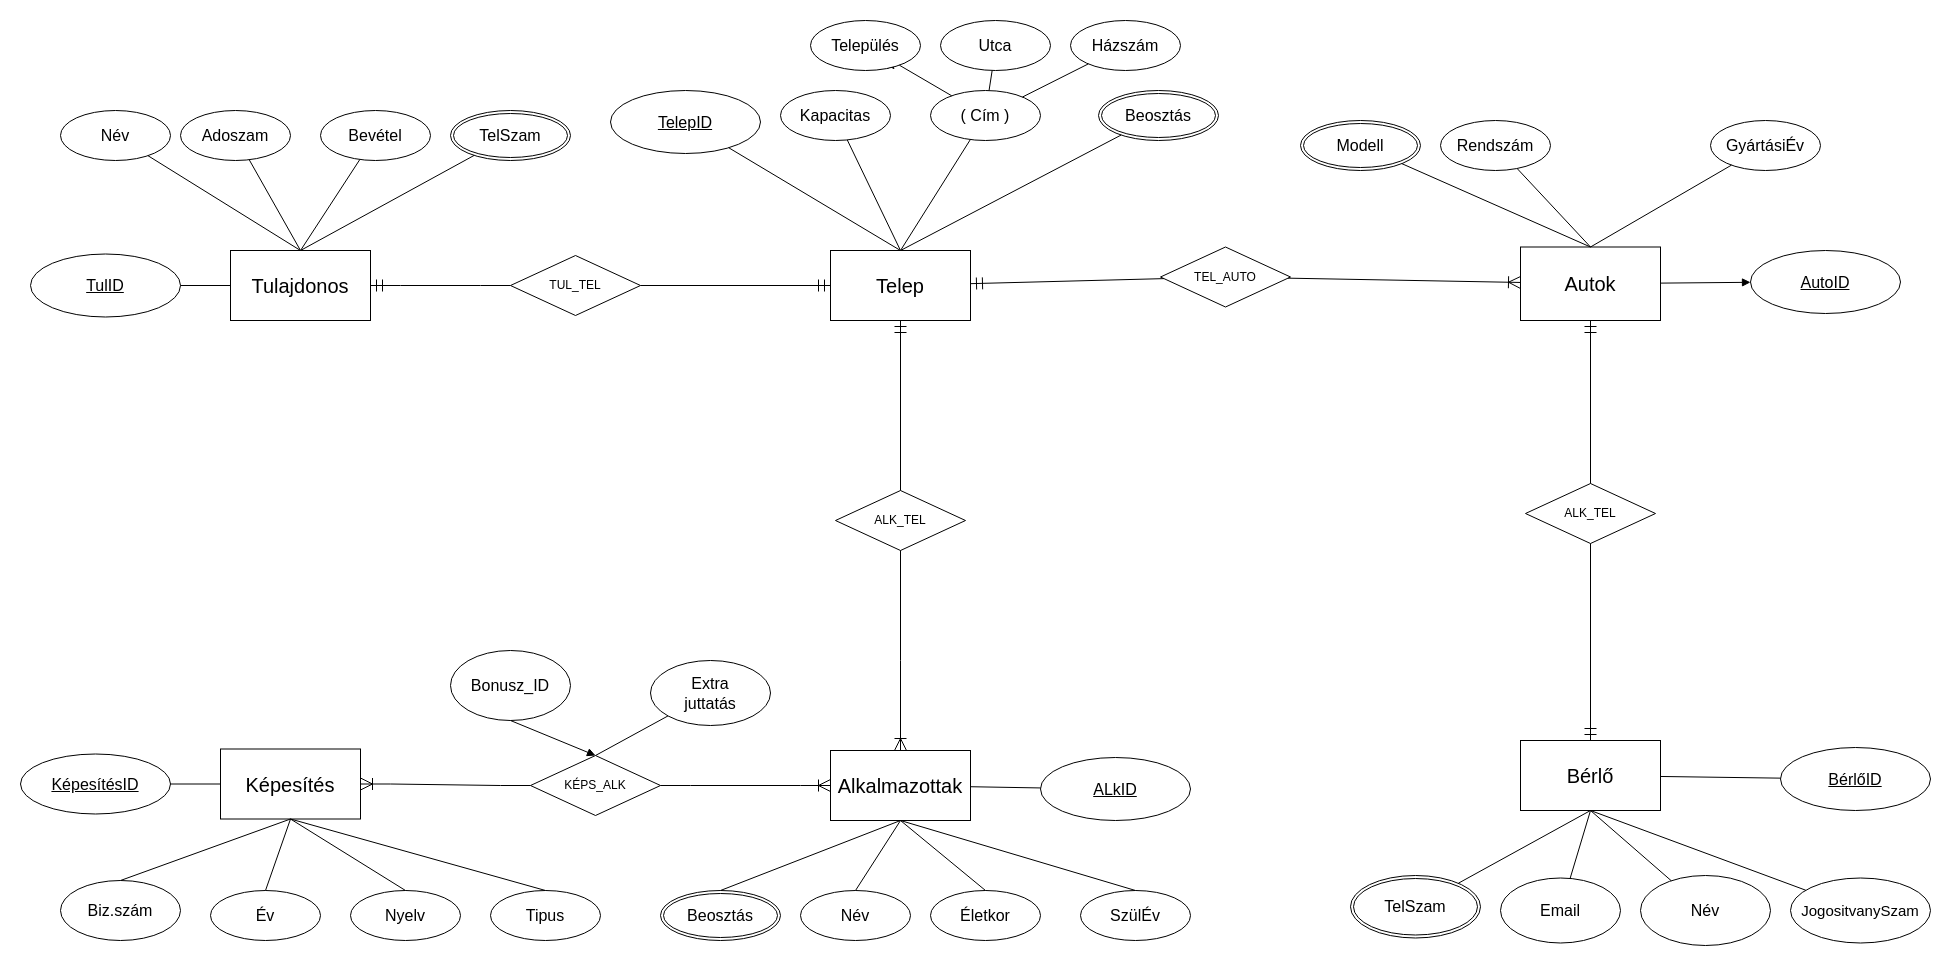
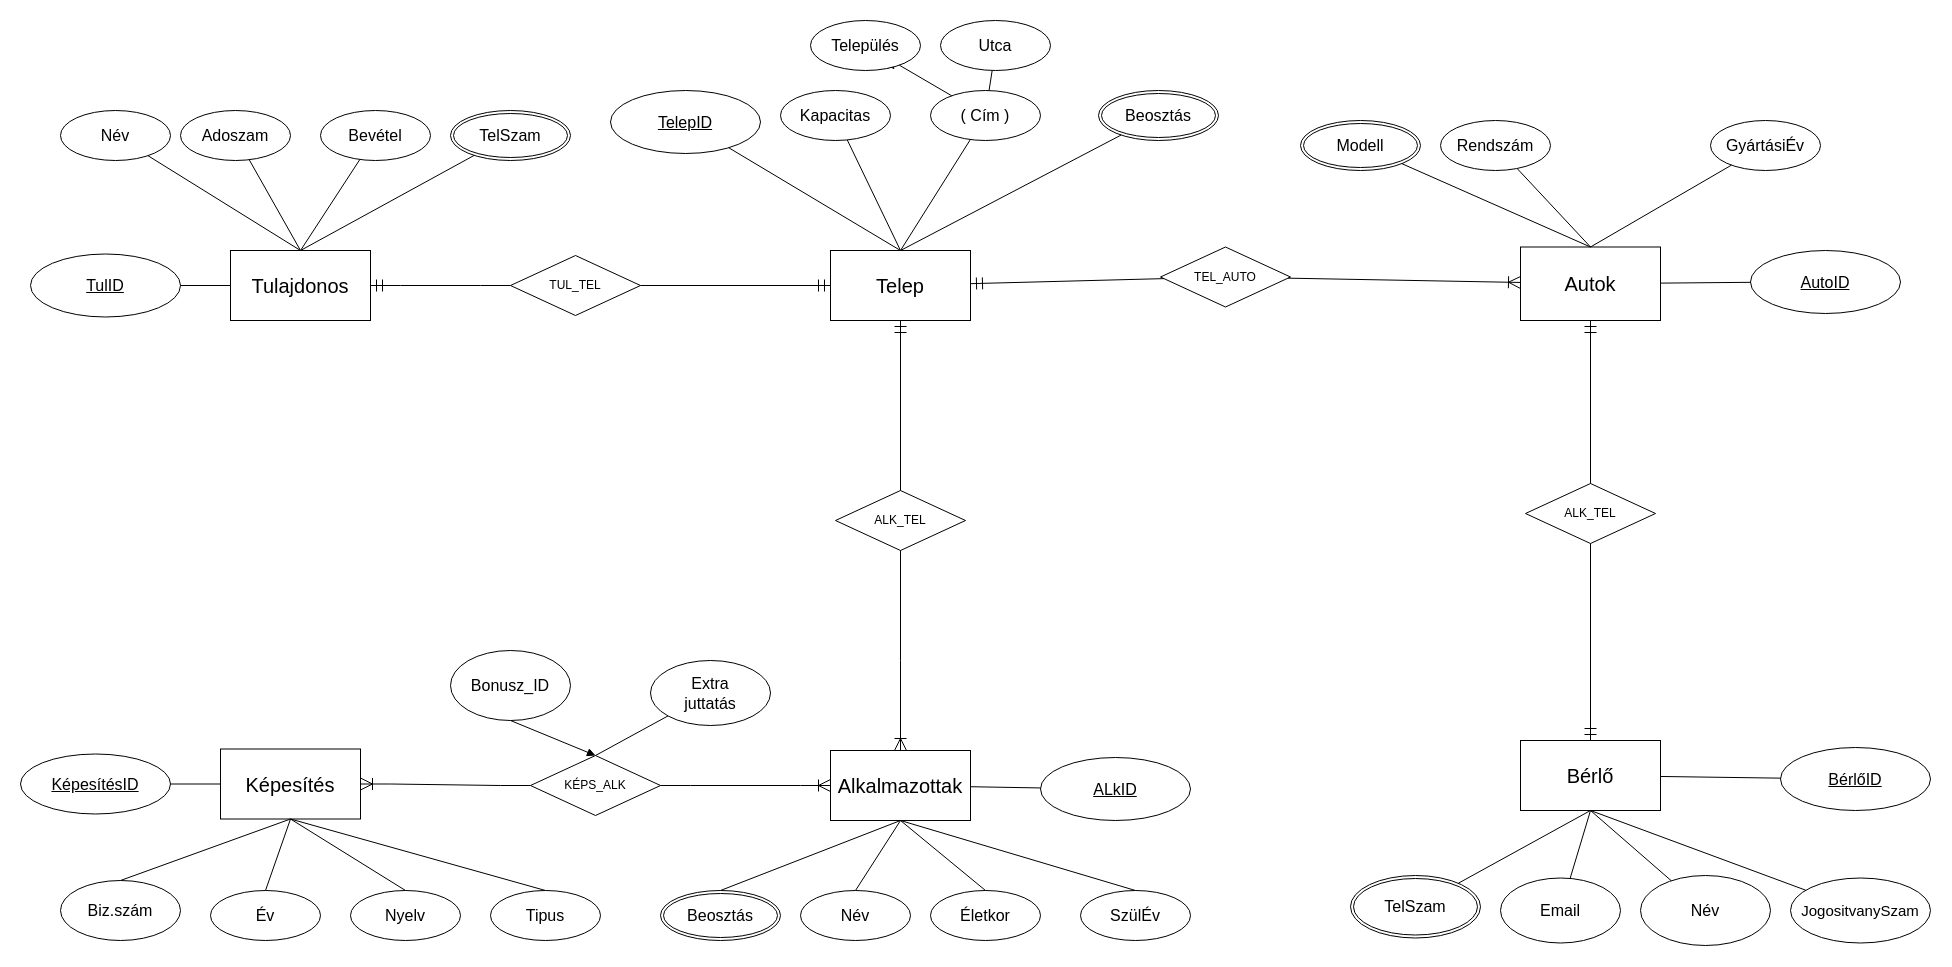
(1126, 46) -> none
(1056, 80) -> none
(1741, 282) -> (1744, 282)
